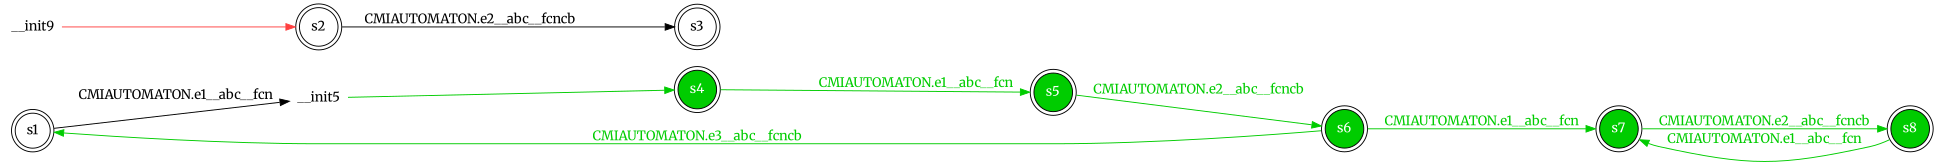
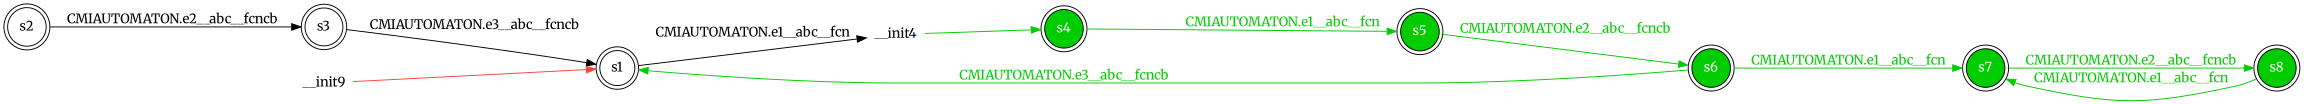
(174, 27) -> (470, 76)
none -> (467, 45)
(319, 98) -> (896, 34)
